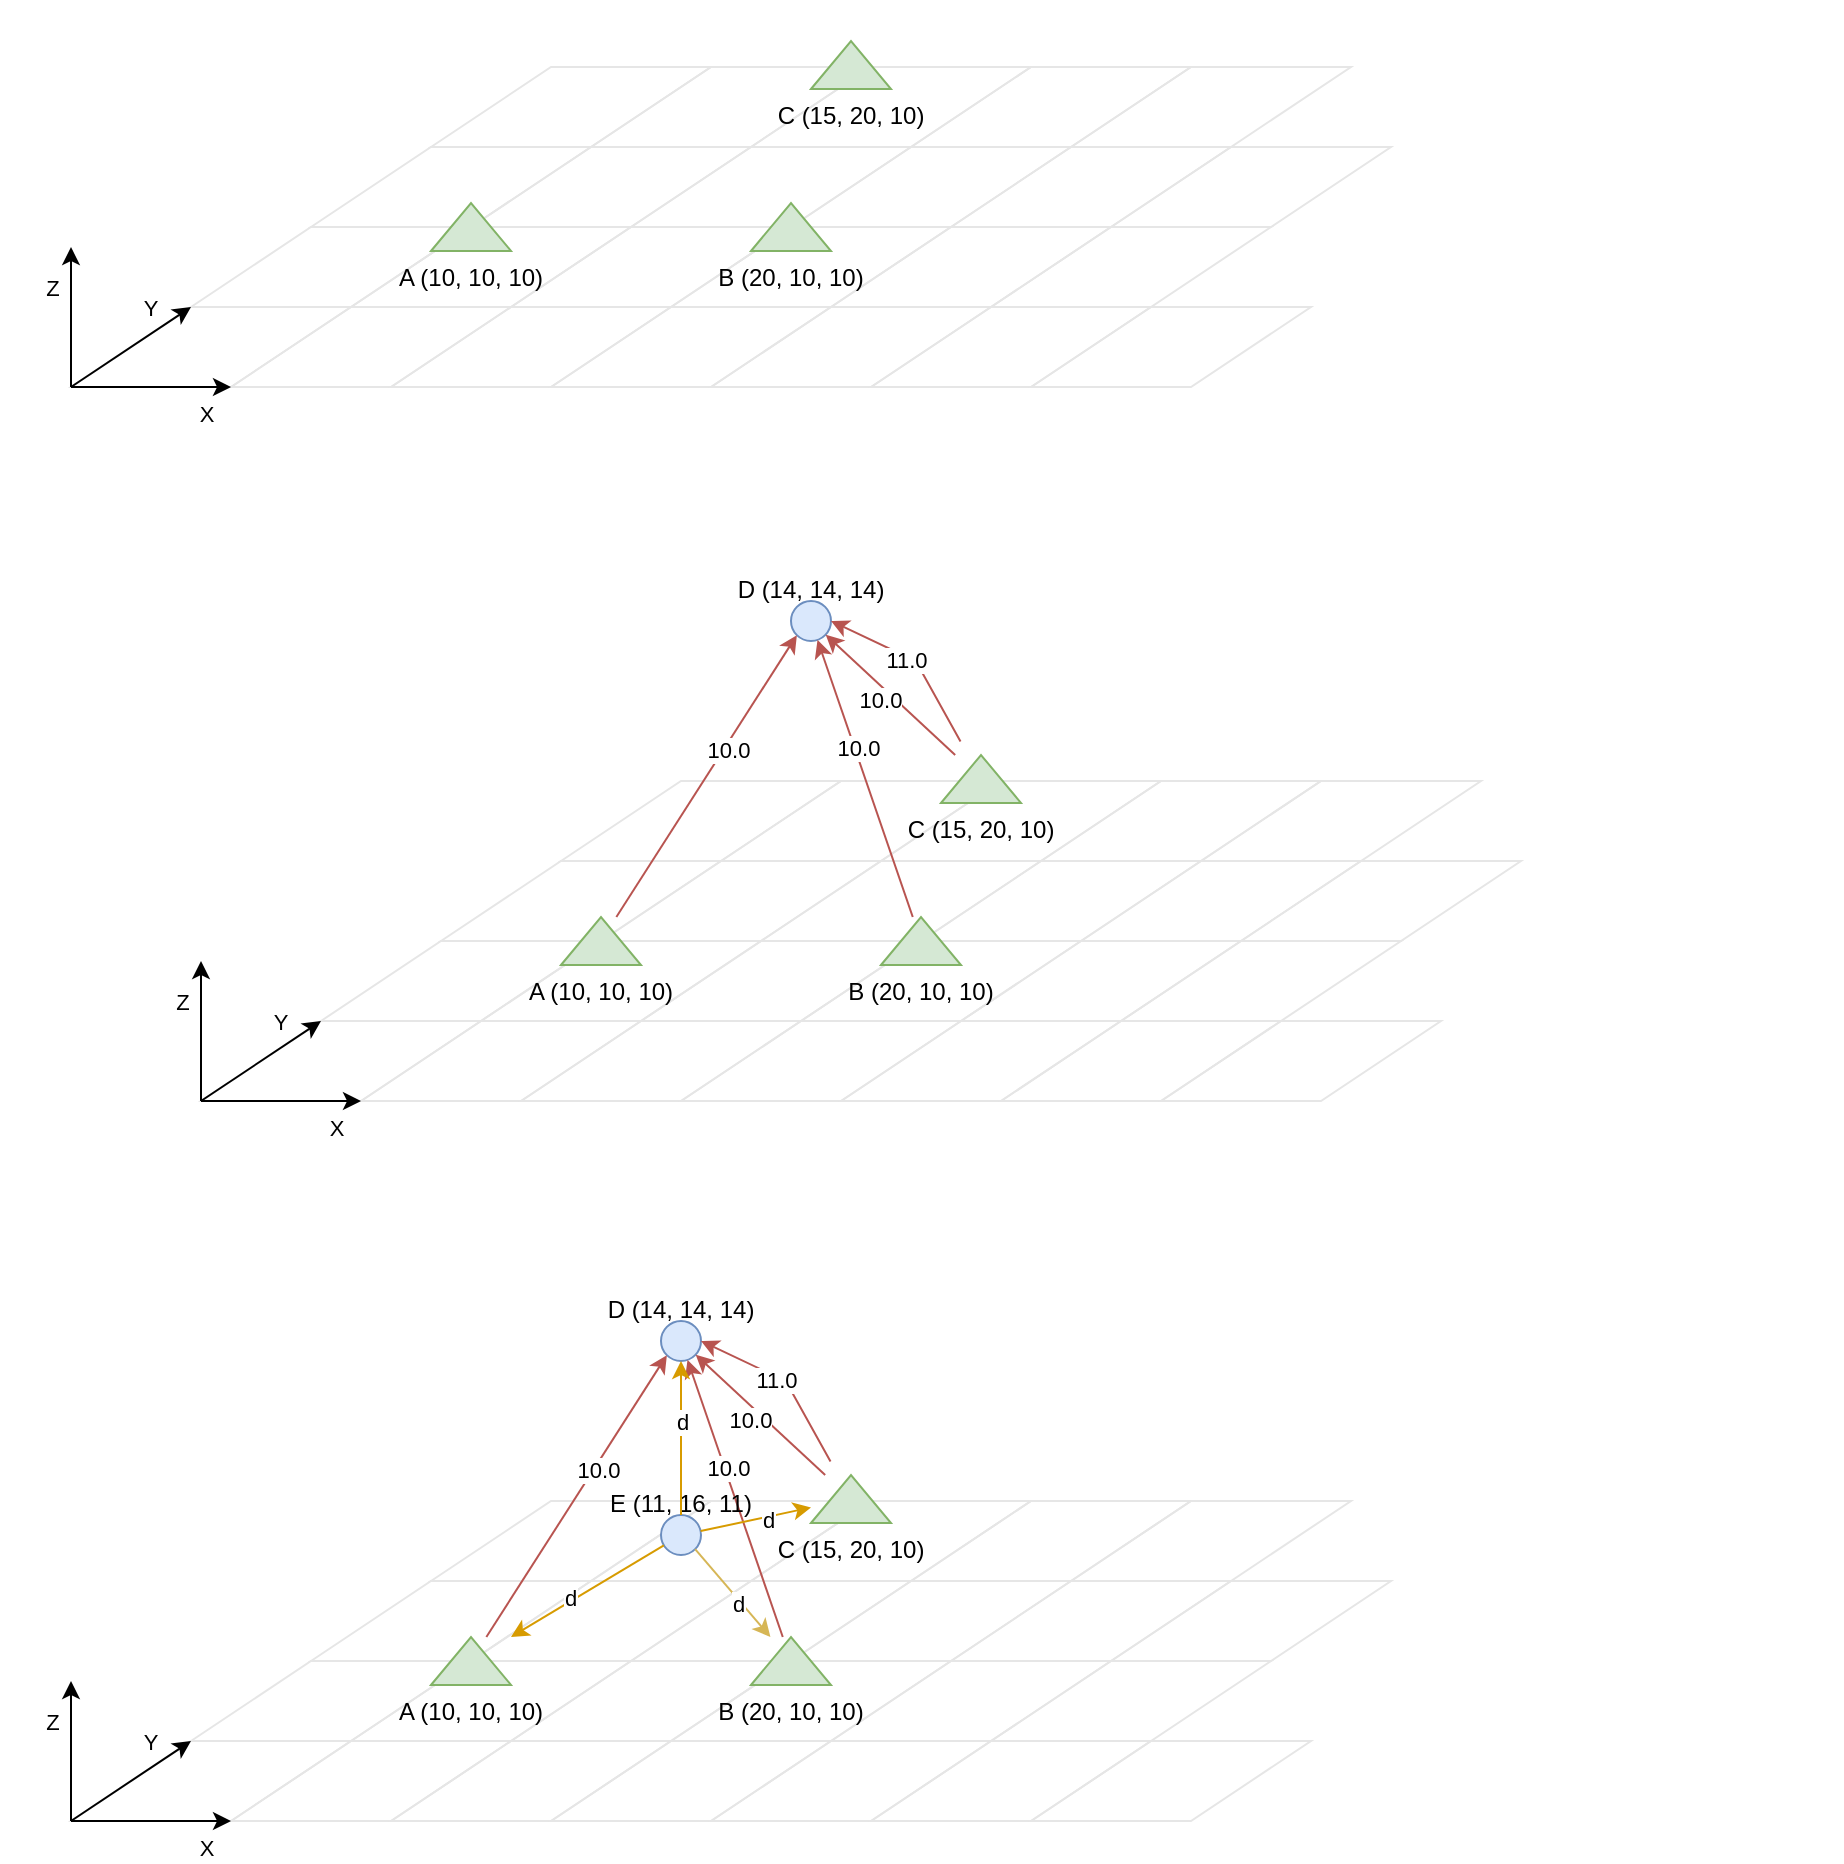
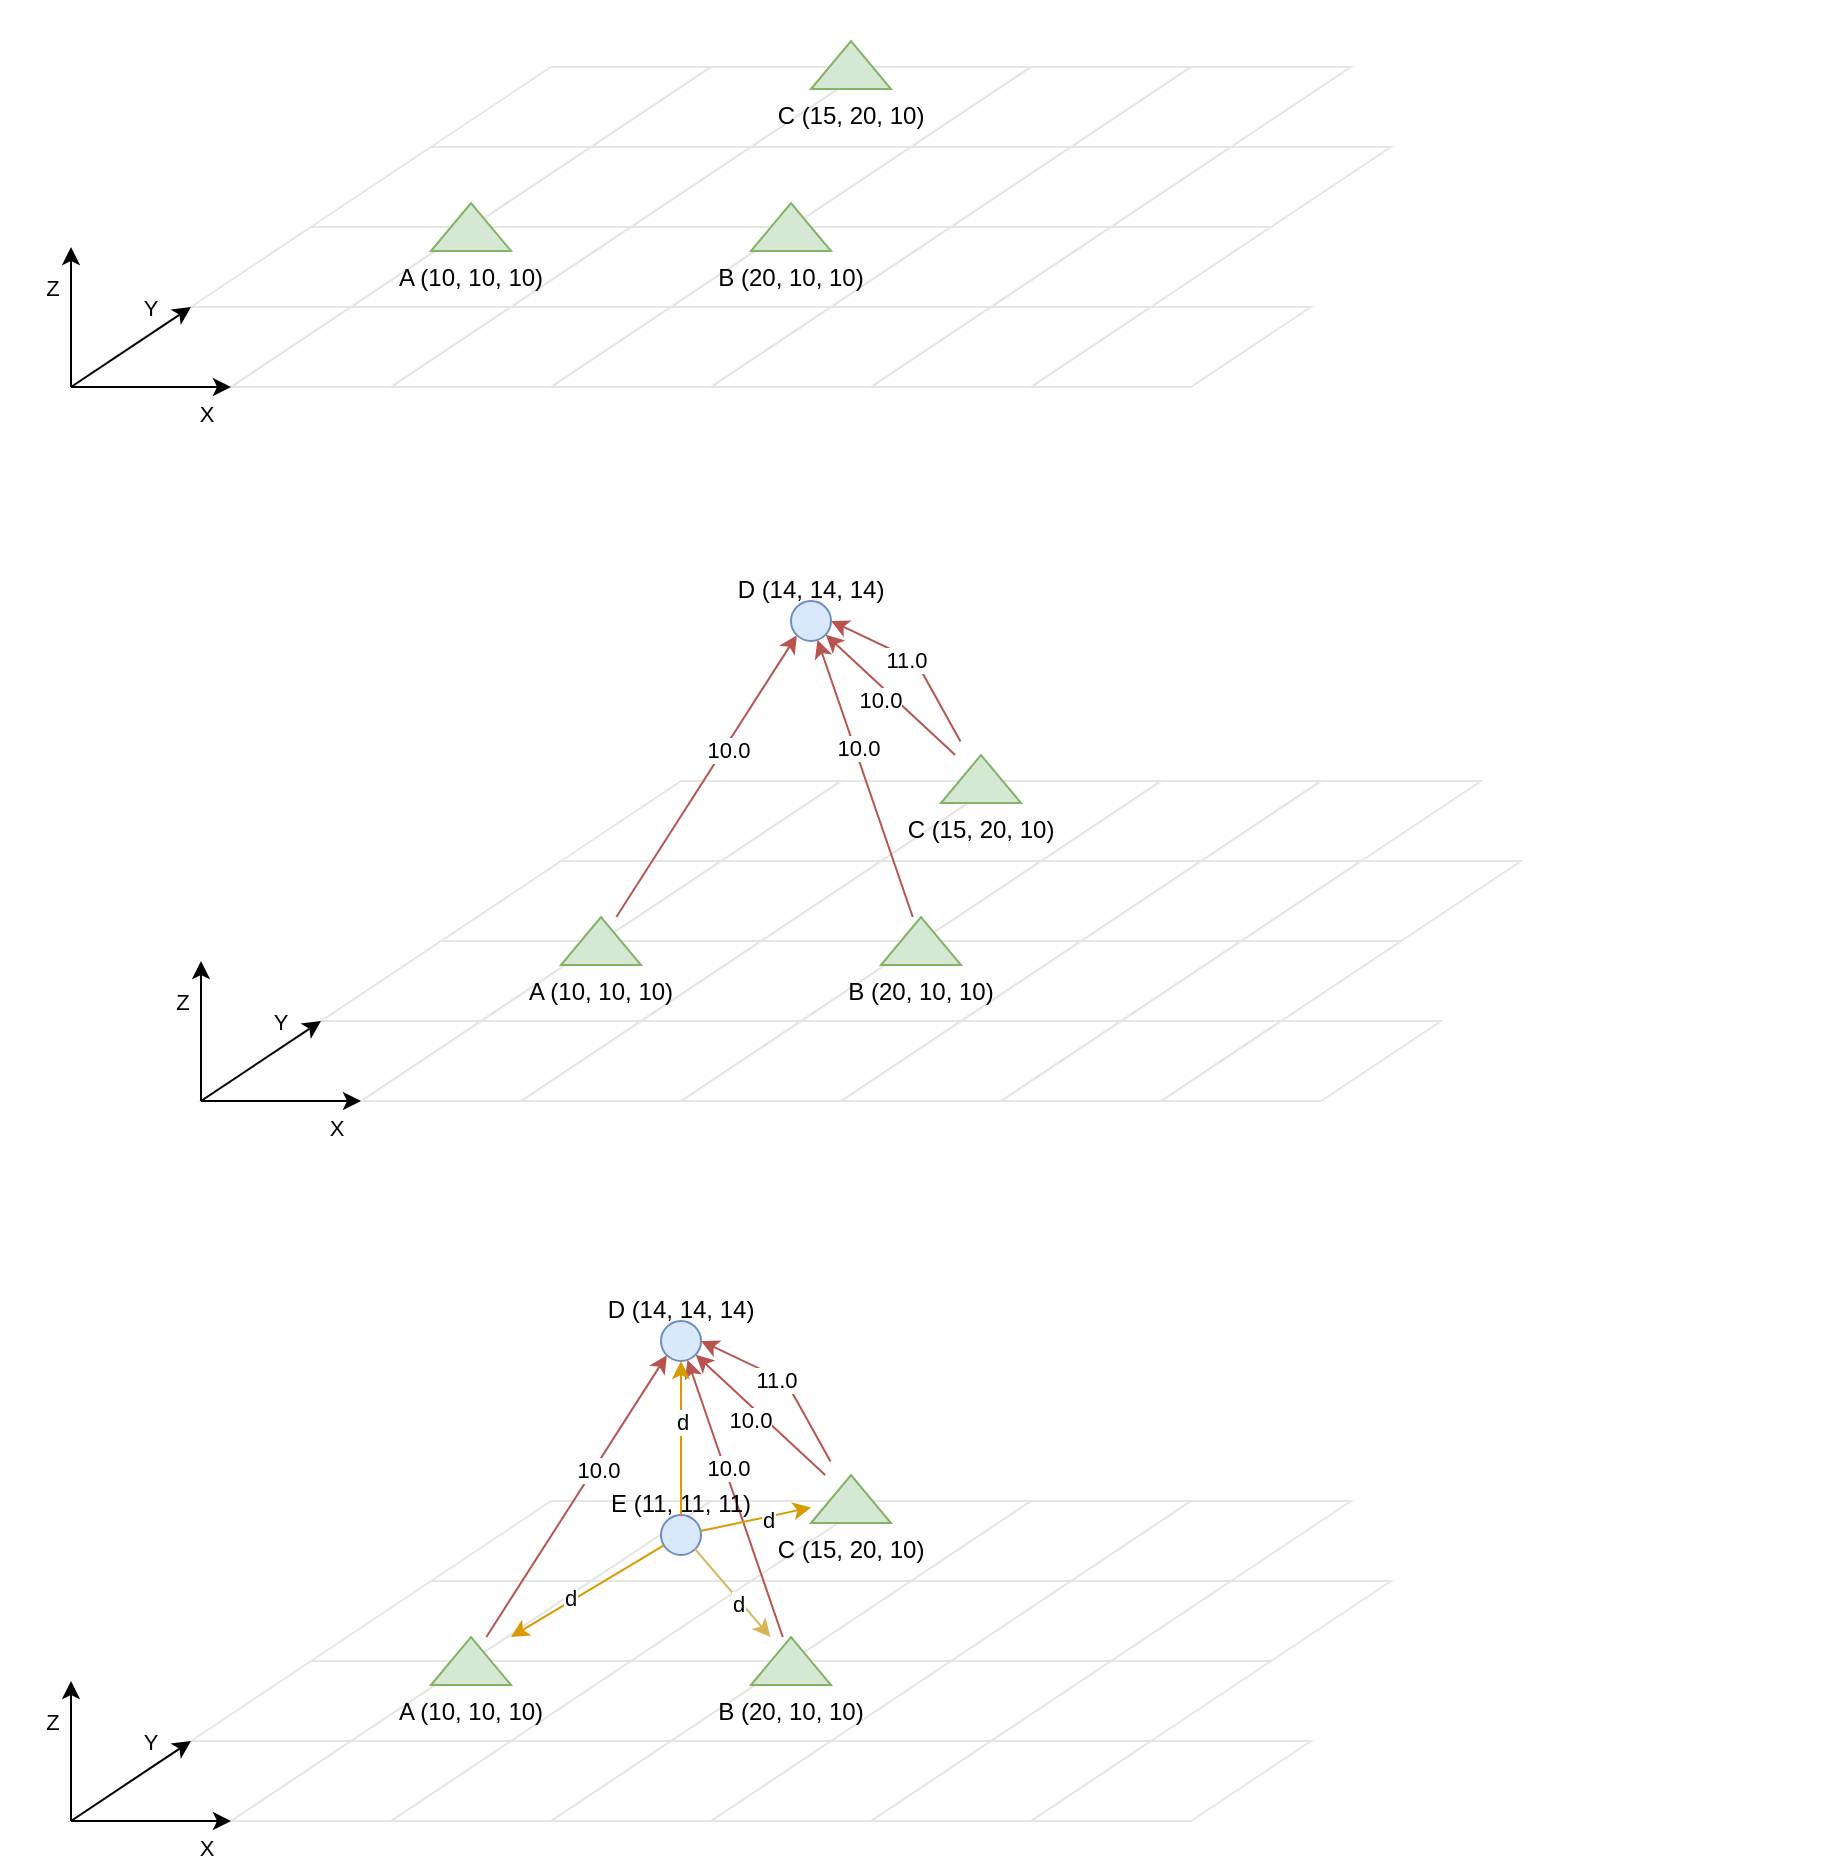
(682, 1505) -> (682, 1505)
